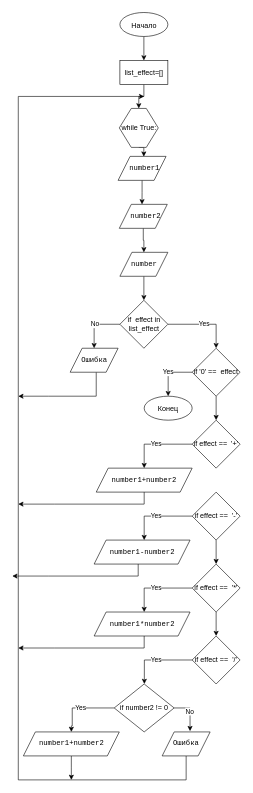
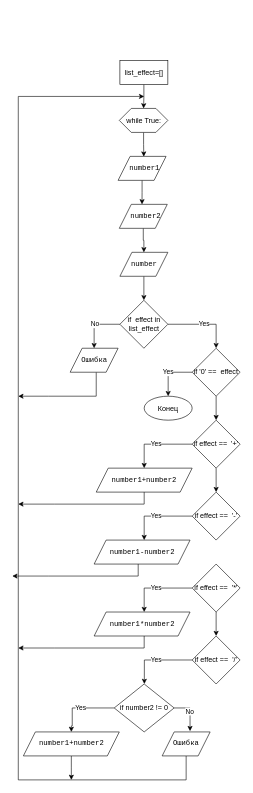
(144, 24) -> none
(144, 54) -> none
(139, 128) -> (144, 120)
none -> (216, 486)
(216, 558) -> none
